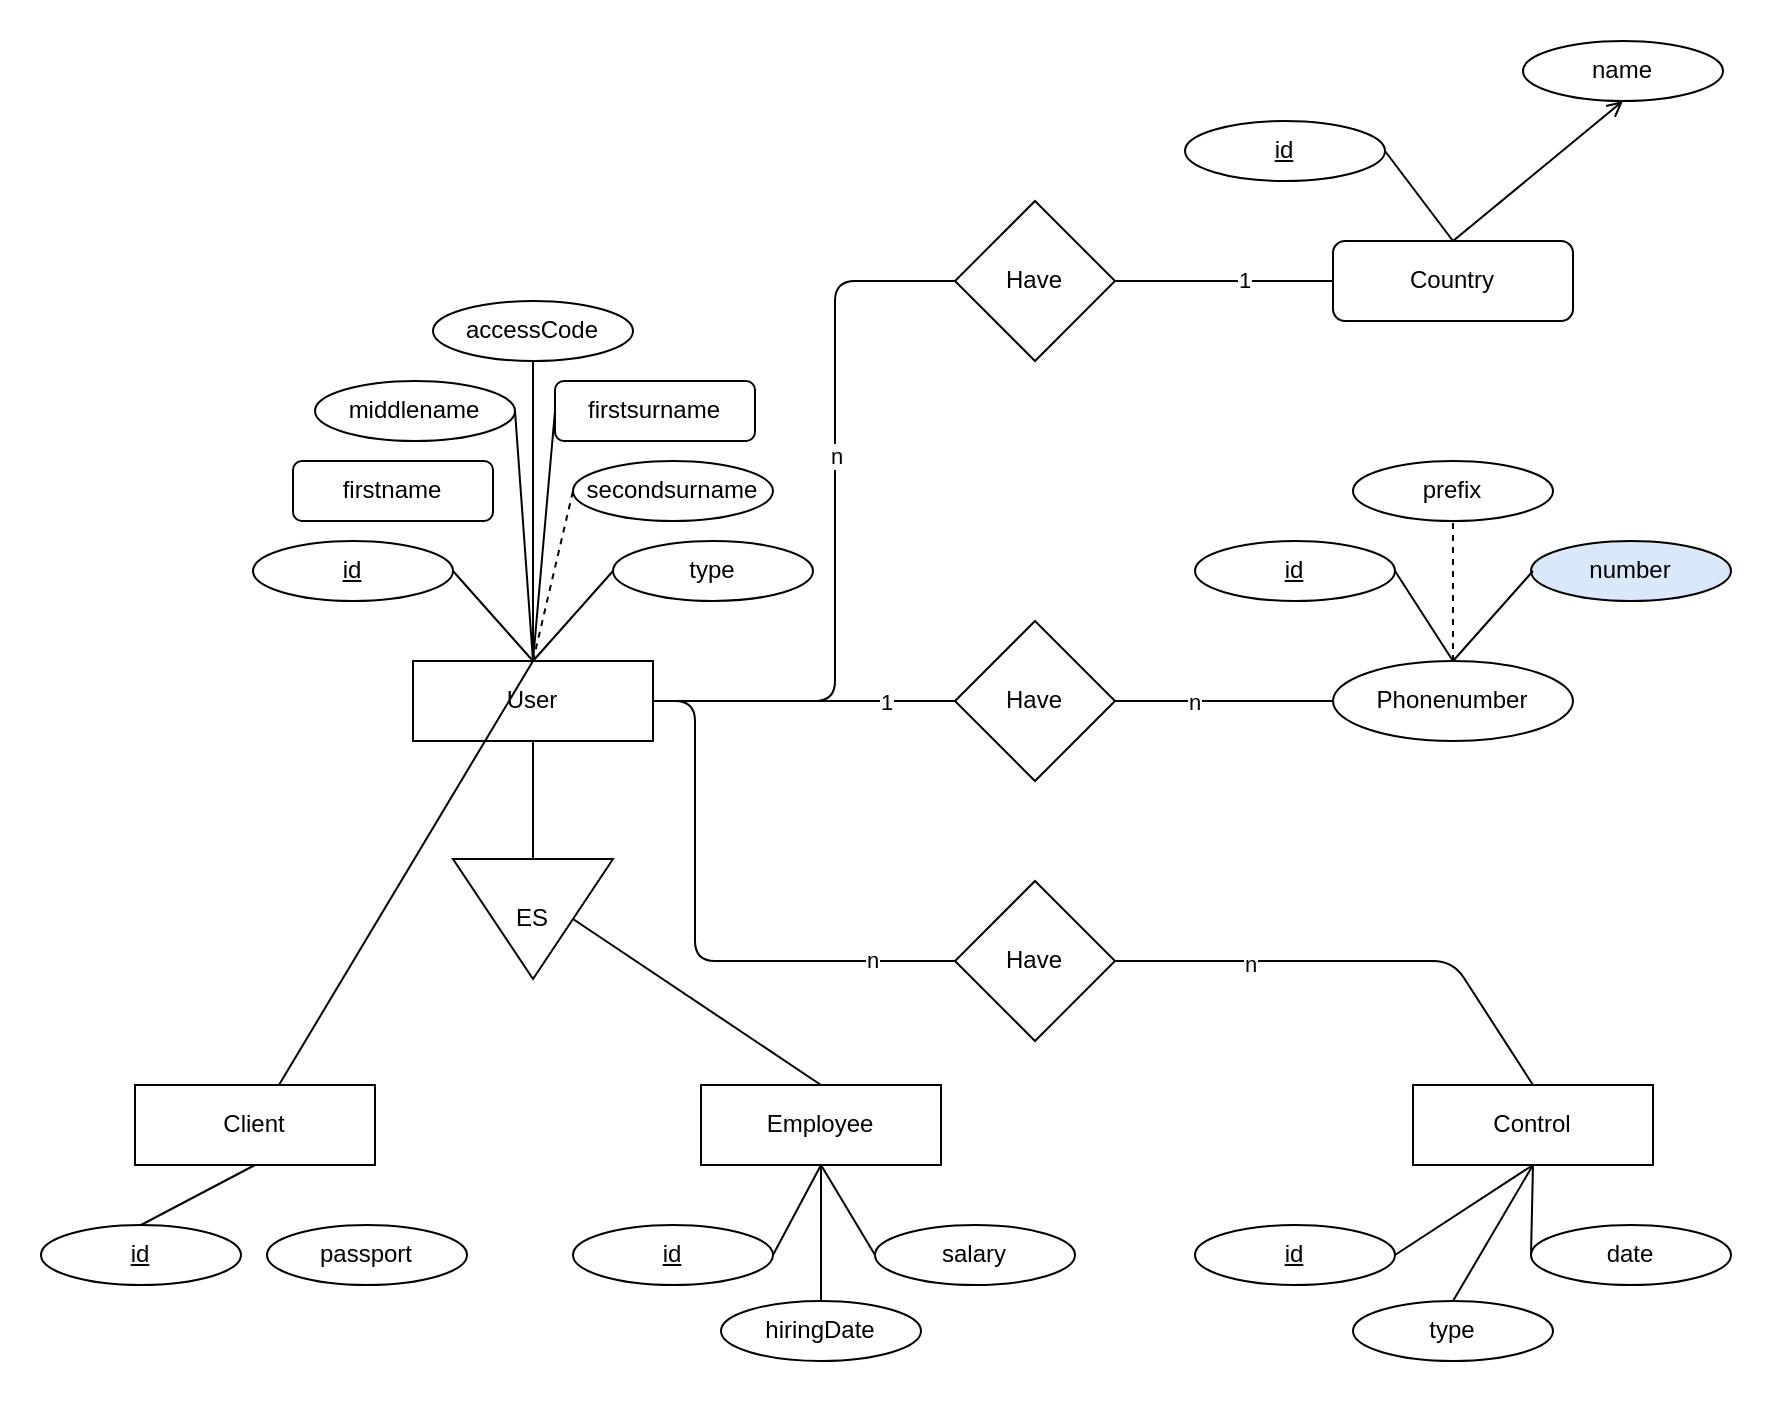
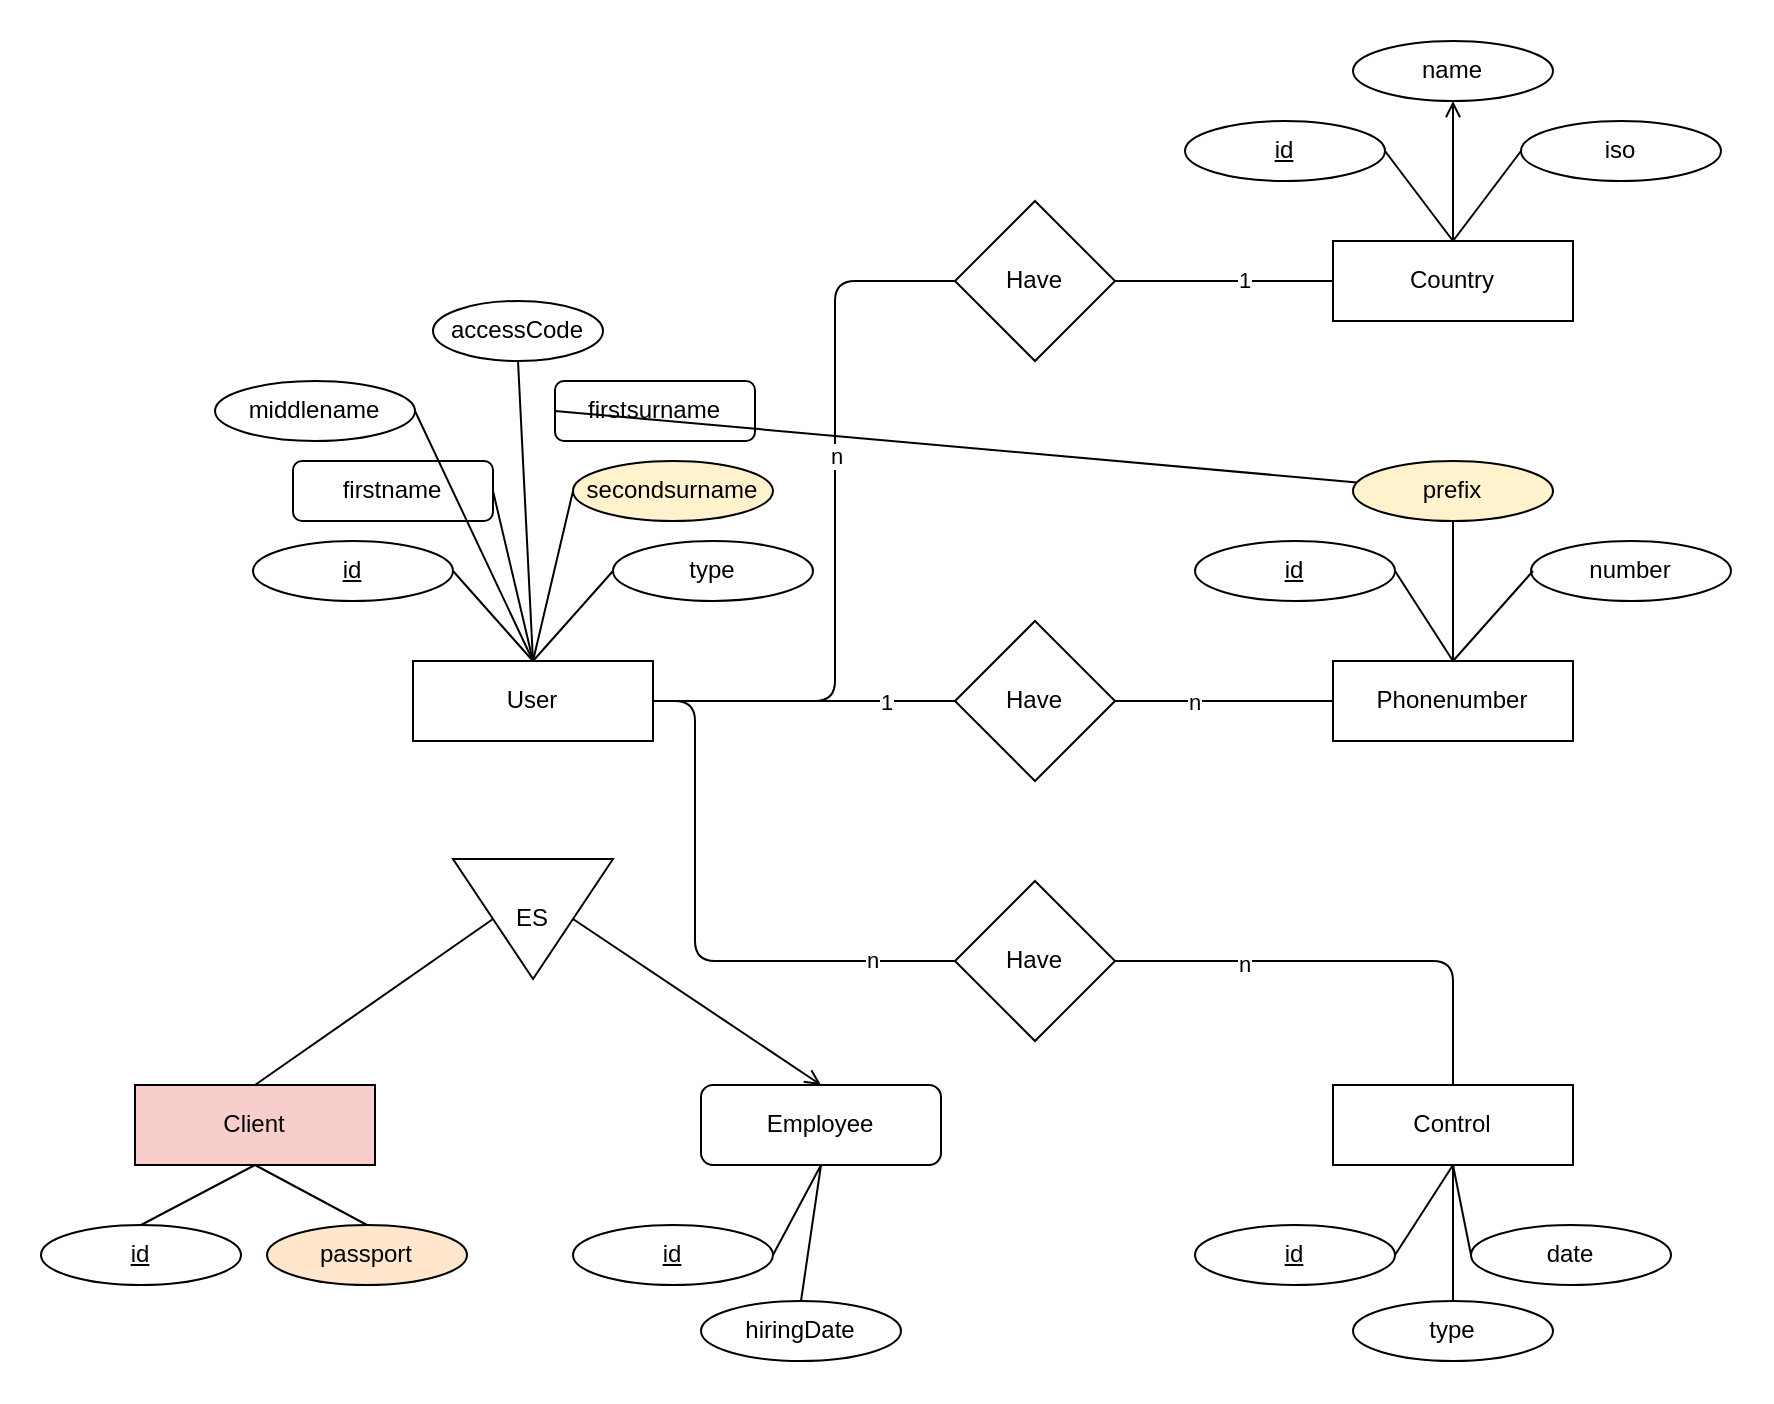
(1623, 71) -> (1453, 71)
none -> (1621, 151)
none -> (1491, 191)
(1453, 281) -> (1453, 281)
(533, 331) -> (518, 331)
(415, 411) -> (315, 411)
(673, 491) -> (673, 491)
(1453, 491) -> (1453, 491)
(545, 521) -> (956, 447)
(555, 567) -> (555, 567)
(1631, 571) -> (1631, 571)
(1453, 588) -> (1453, 588)
(1453, 701) -> (1453, 701)
(533, 800) -> none
(417, 855) -> (511, 566)
none -> (397, 986)
(815, 1081) -> (814, 1080)
(255, 1125) -> (255, 1125)
(821, 1125) -> (821, 1125)
(1533, 1125) -> (1453, 1125)
none -> (311, 1195)
(850, 1213) -> none
(367, 1255) -> (367, 1255)
(975, 1255) -> none
(1631, 1255) -> (1571, 1255)
(821, 1331) -> (801, 1331)
